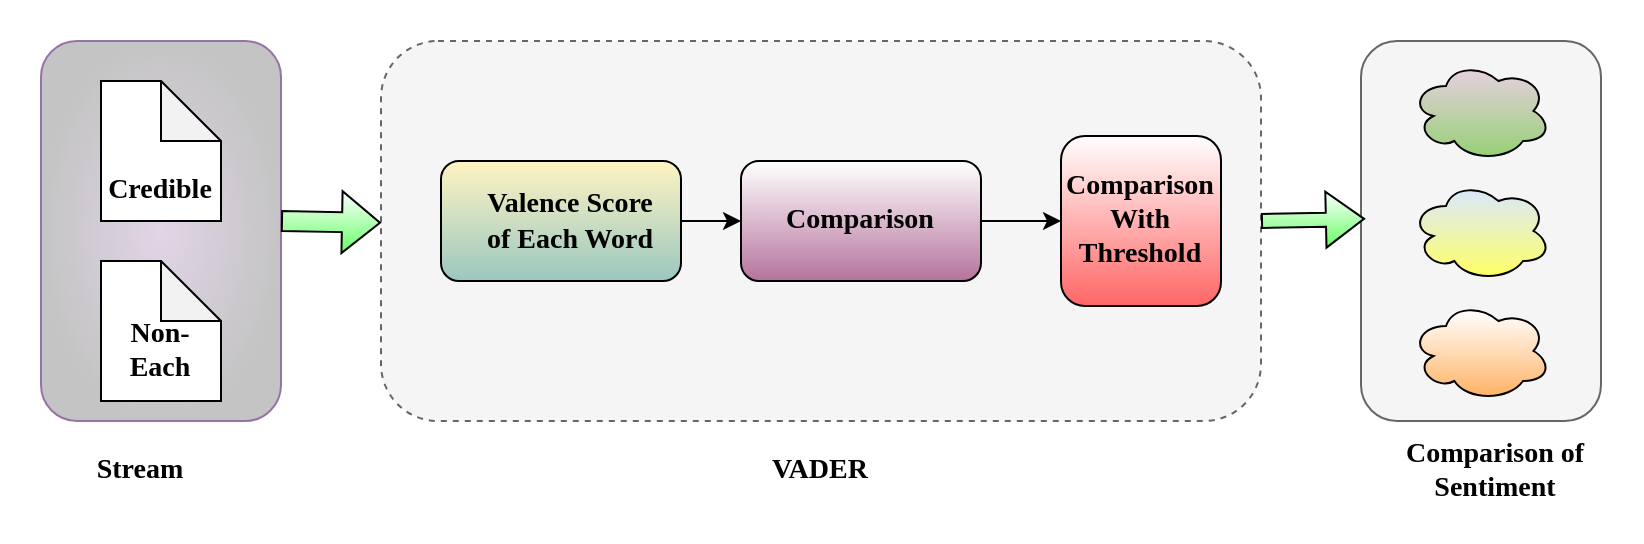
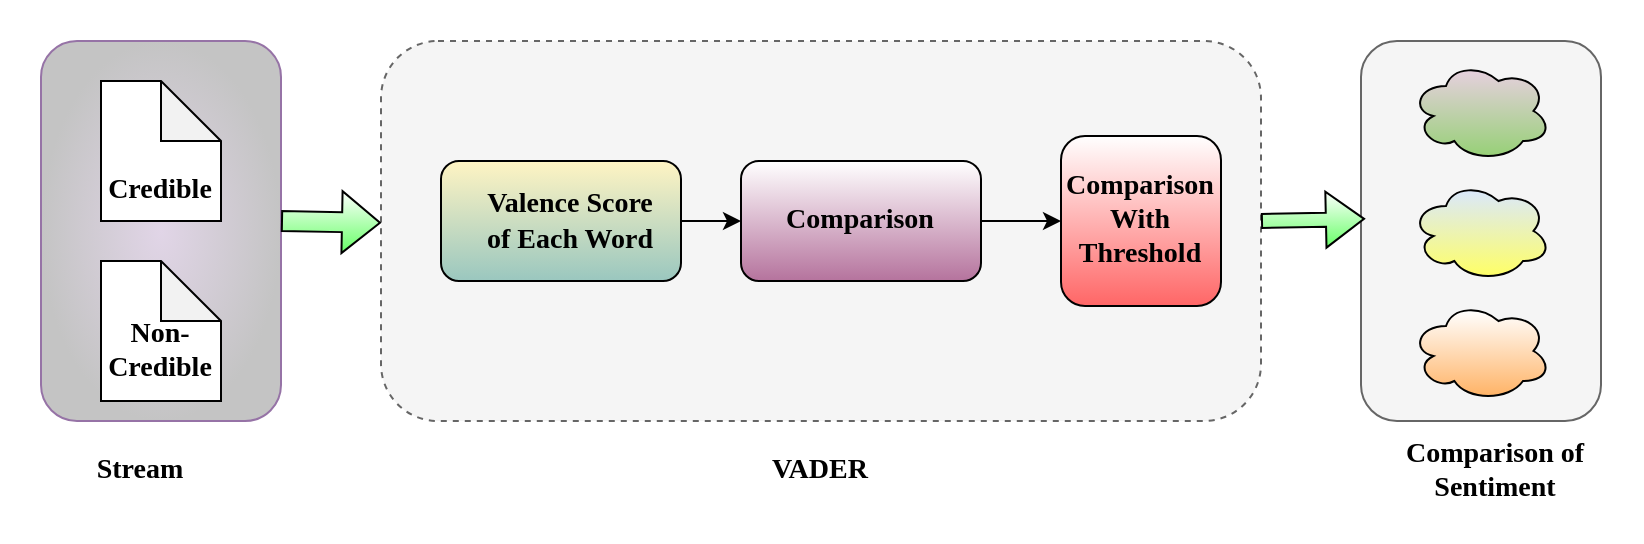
(161, 351) -> (161, 351)
